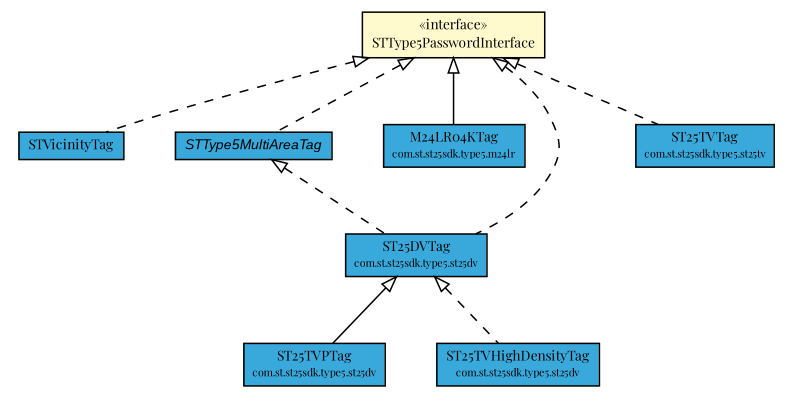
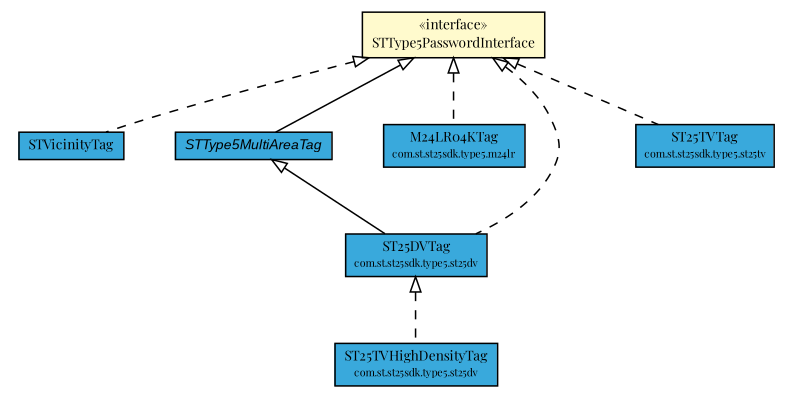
(338, 99) -> (338, 99)
(454, 99) -> (454, 99)
(335, 201) -> (335, 201)
(314, 365) -> none
